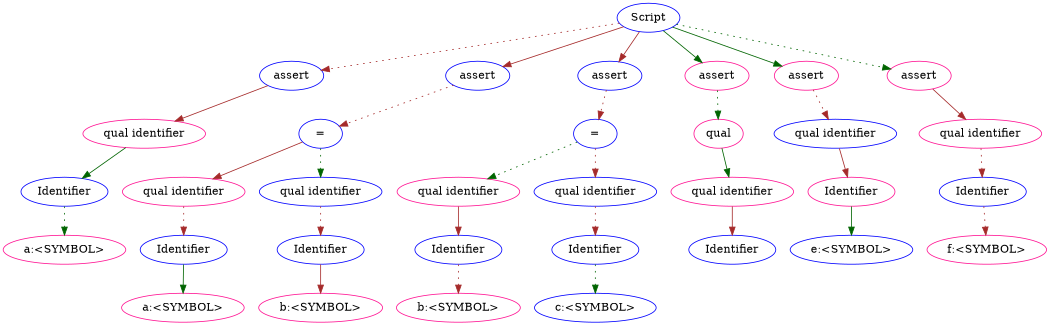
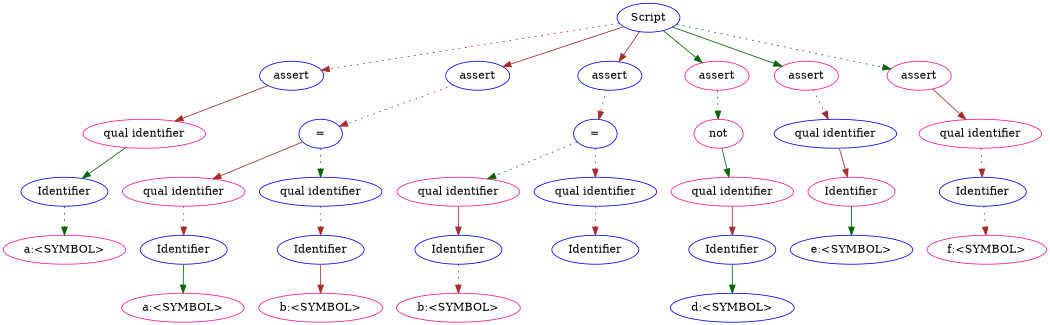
(719, 134) -> (719, 134)
(595, 308) -> none
none -> (732, 308)
